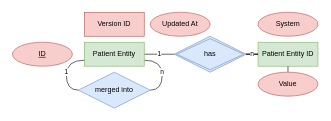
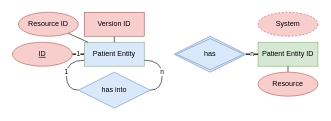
none -> (48, 24)
(180, 24) -> none
(288, 24) -> (288, 24)
none -> (78, 38)
none -> (114, 39)
(114, 54) -> (114, 54)
(159, 54) -> (78, 54)
(288, 84) -> (288, 84)
(114, 90) -> (114, 90)
